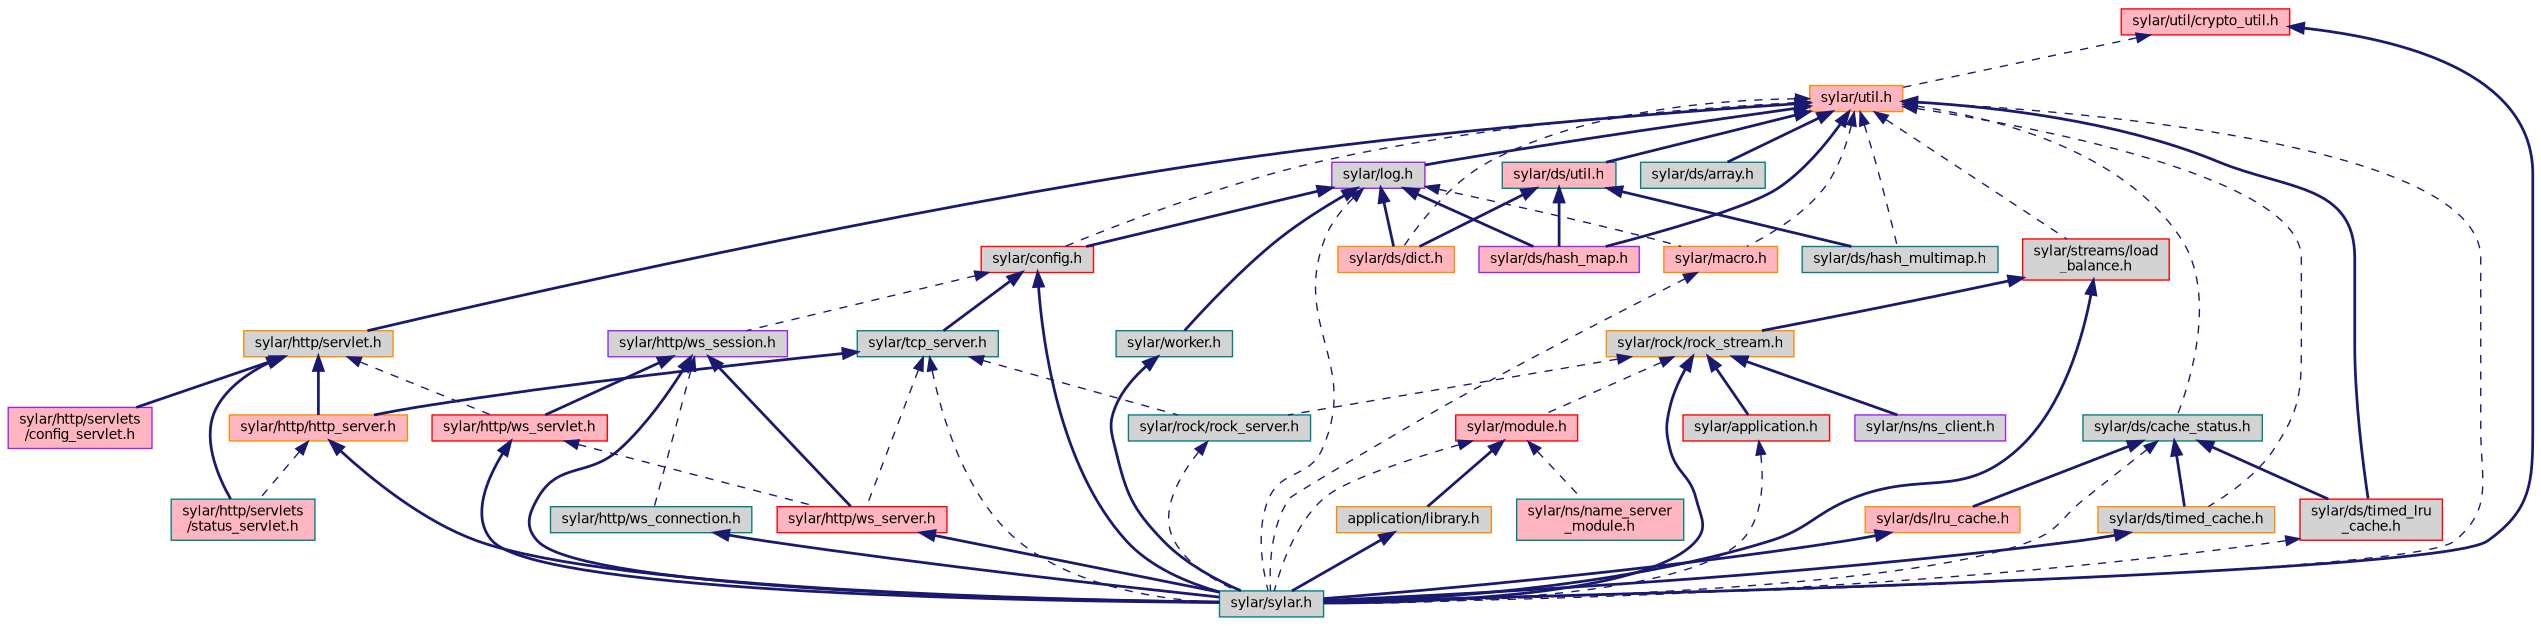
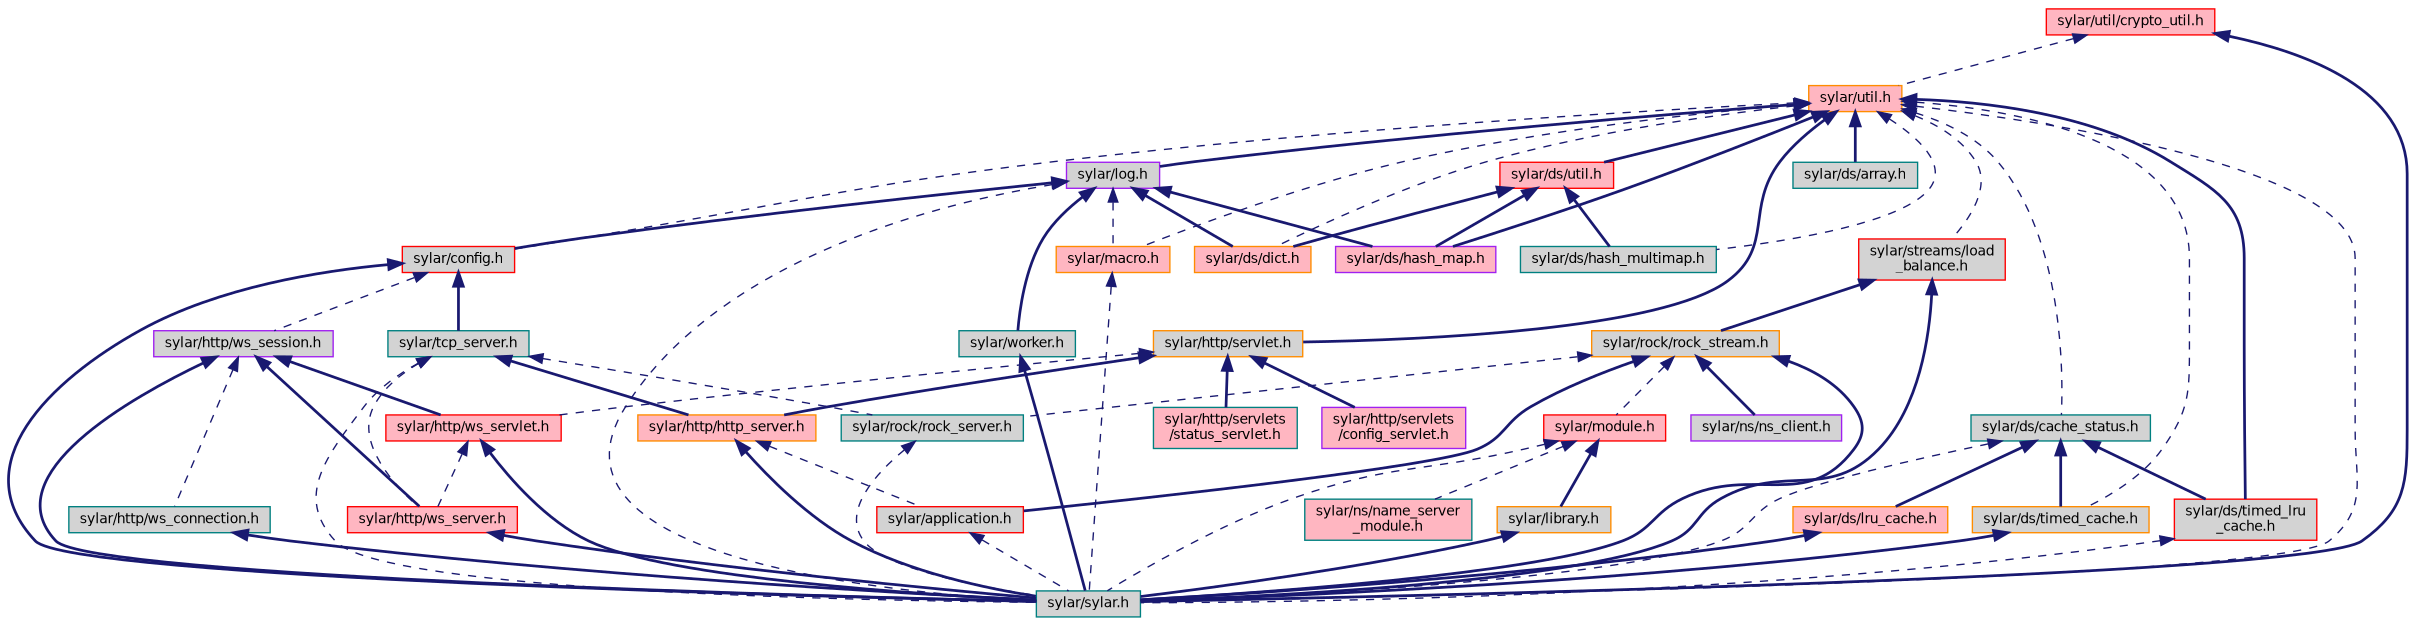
(1559, 175) -> (1557, 175)
(279, 475) -> (845, 476)
(1414, 520) -> (1554, 520)
